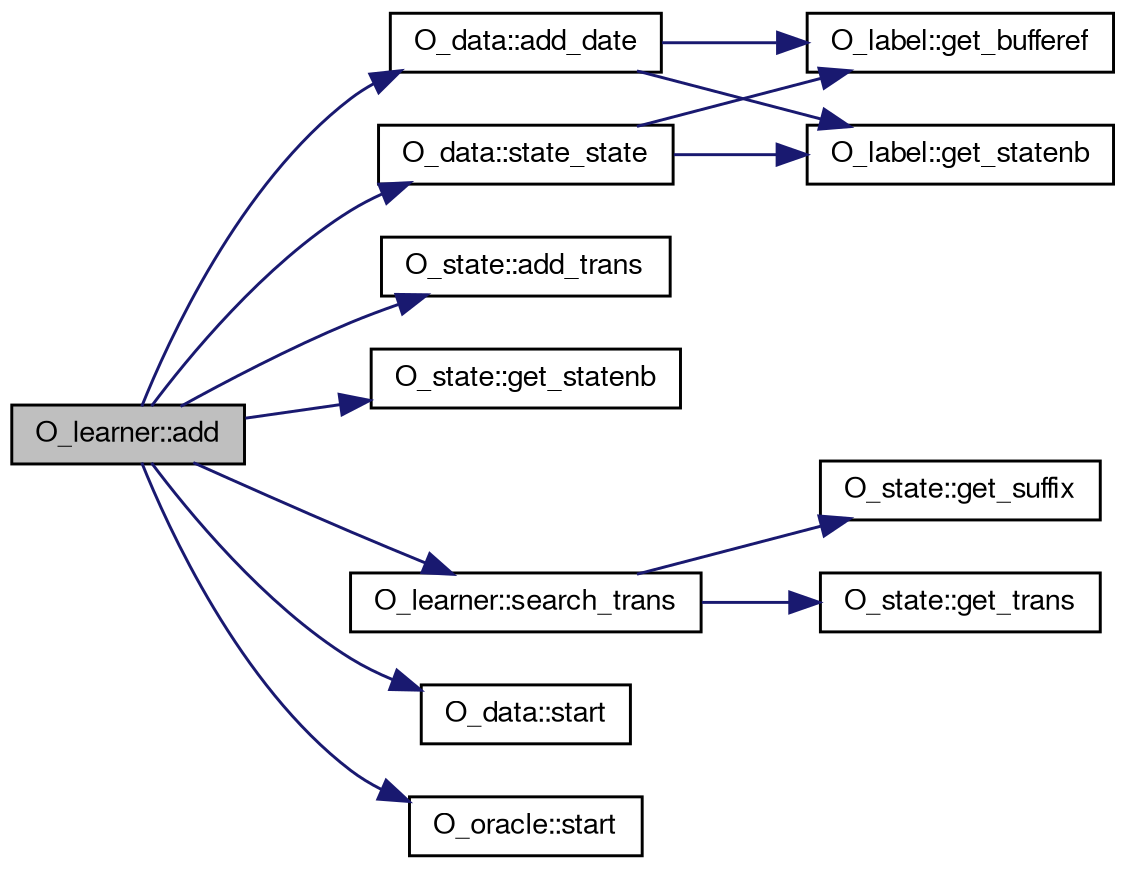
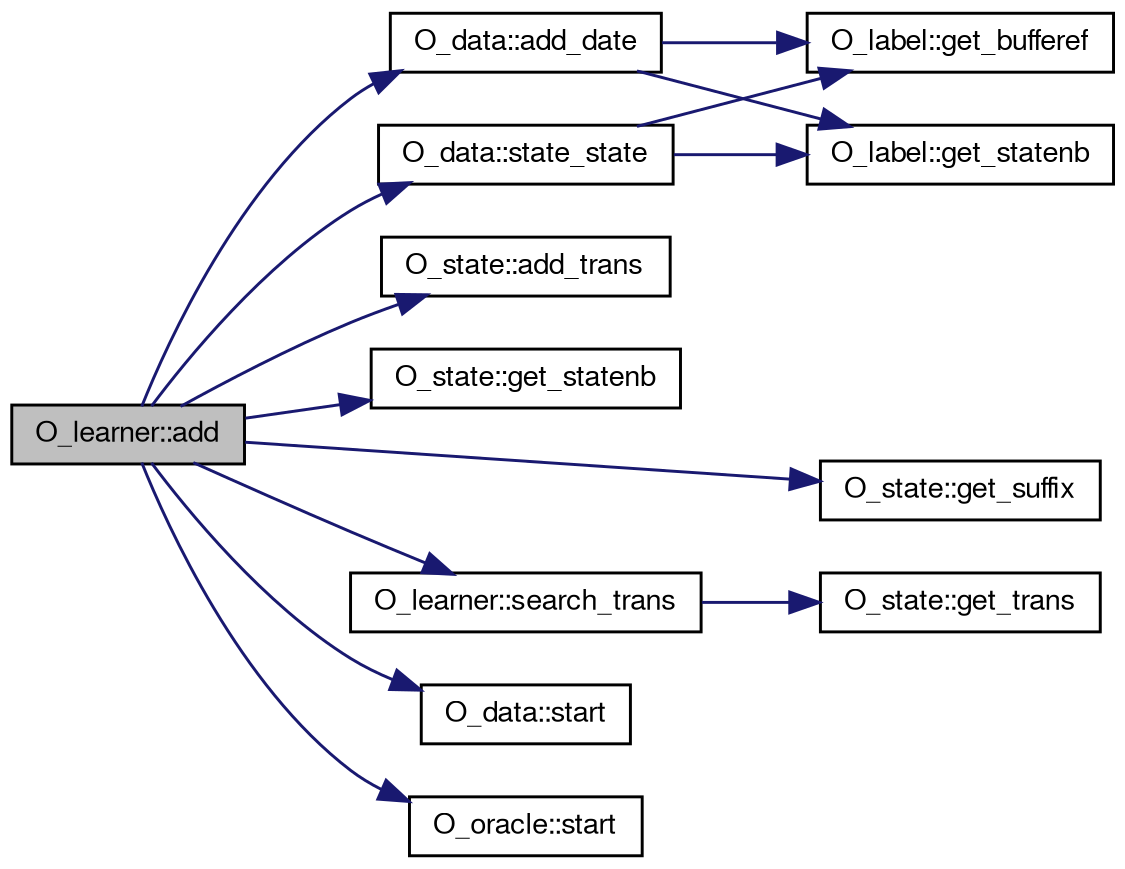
(729, 550) -> (517, 461)
